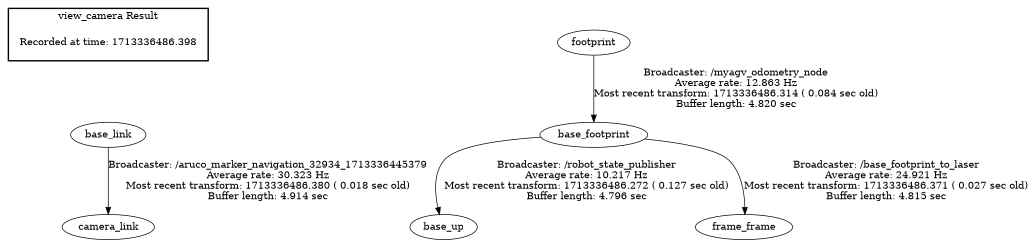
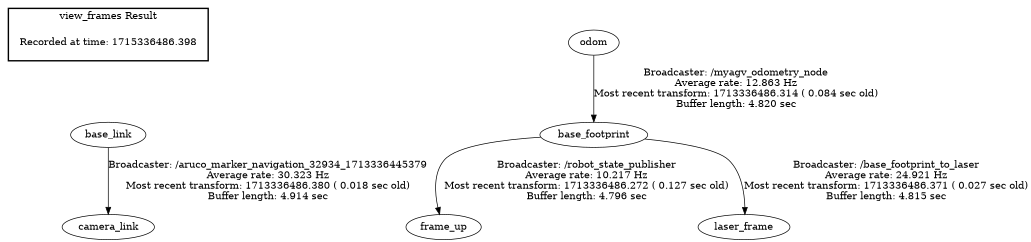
(108, 16) -> (108, 16)
(108, 43) -> (108, 43)
(594, 43) -> (594, 43)
(444, 227) -> (444, 227)
(744, 227) -> (744, 227)
